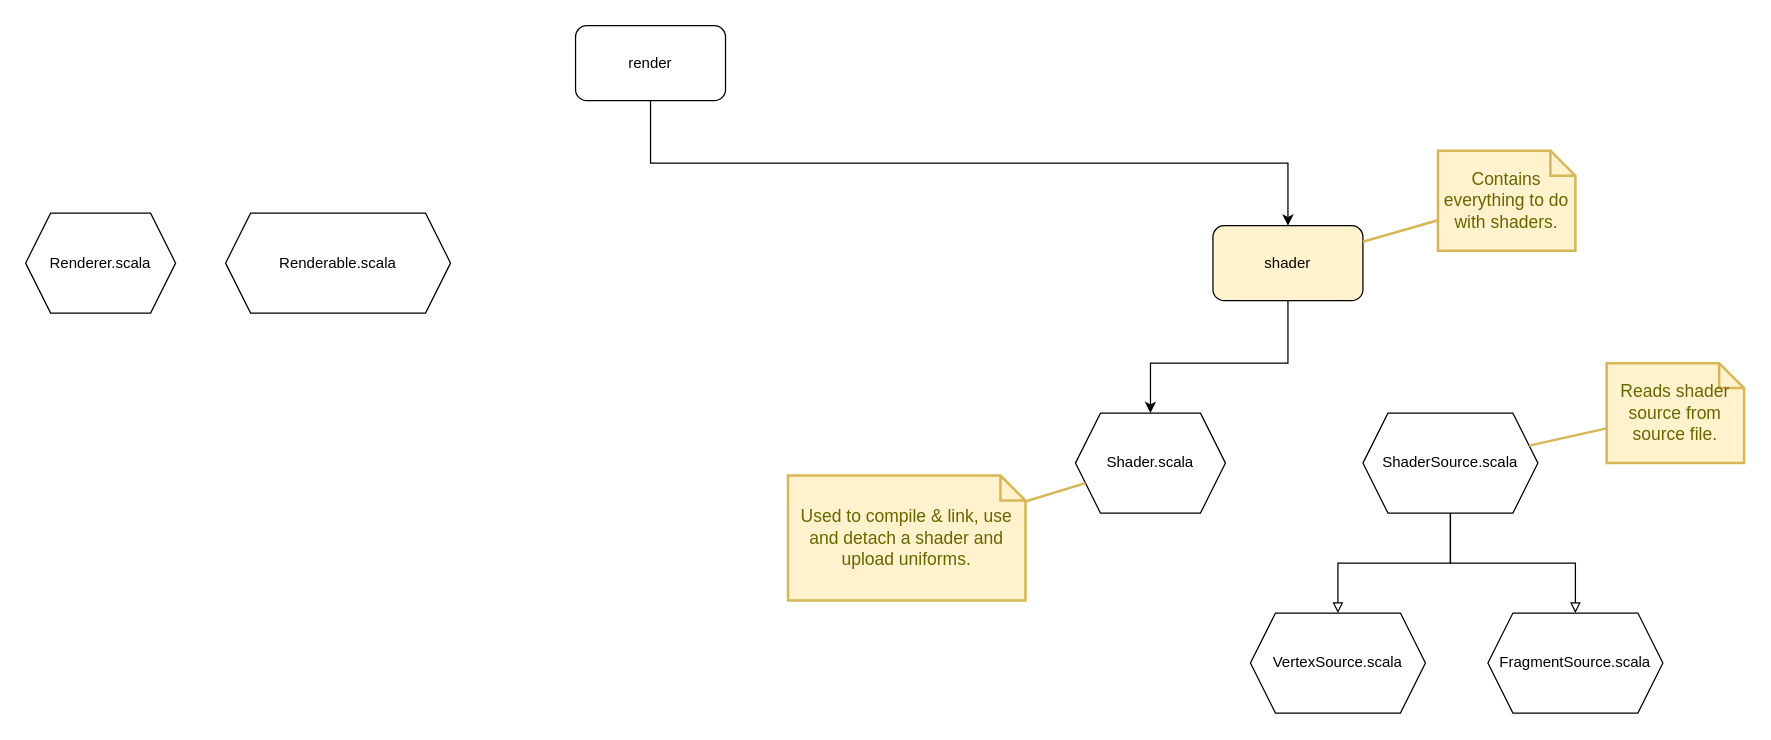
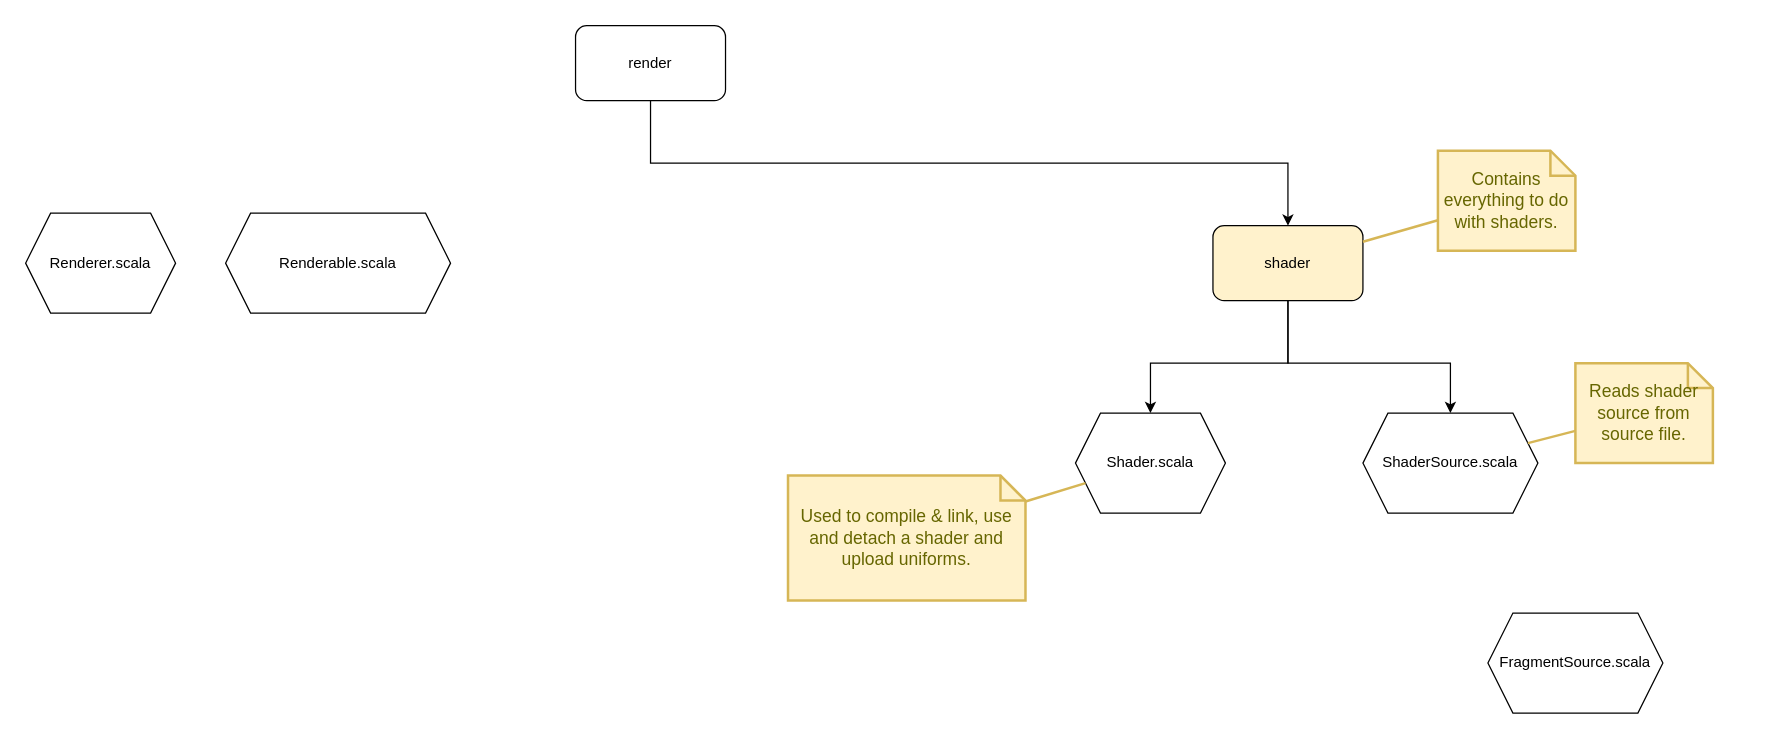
none -> (1391, 363)
(1676, 413) -> (1644, 413)
(1373, 563) -> none
(1534, 563) -> none
(1338, 663) -> none
